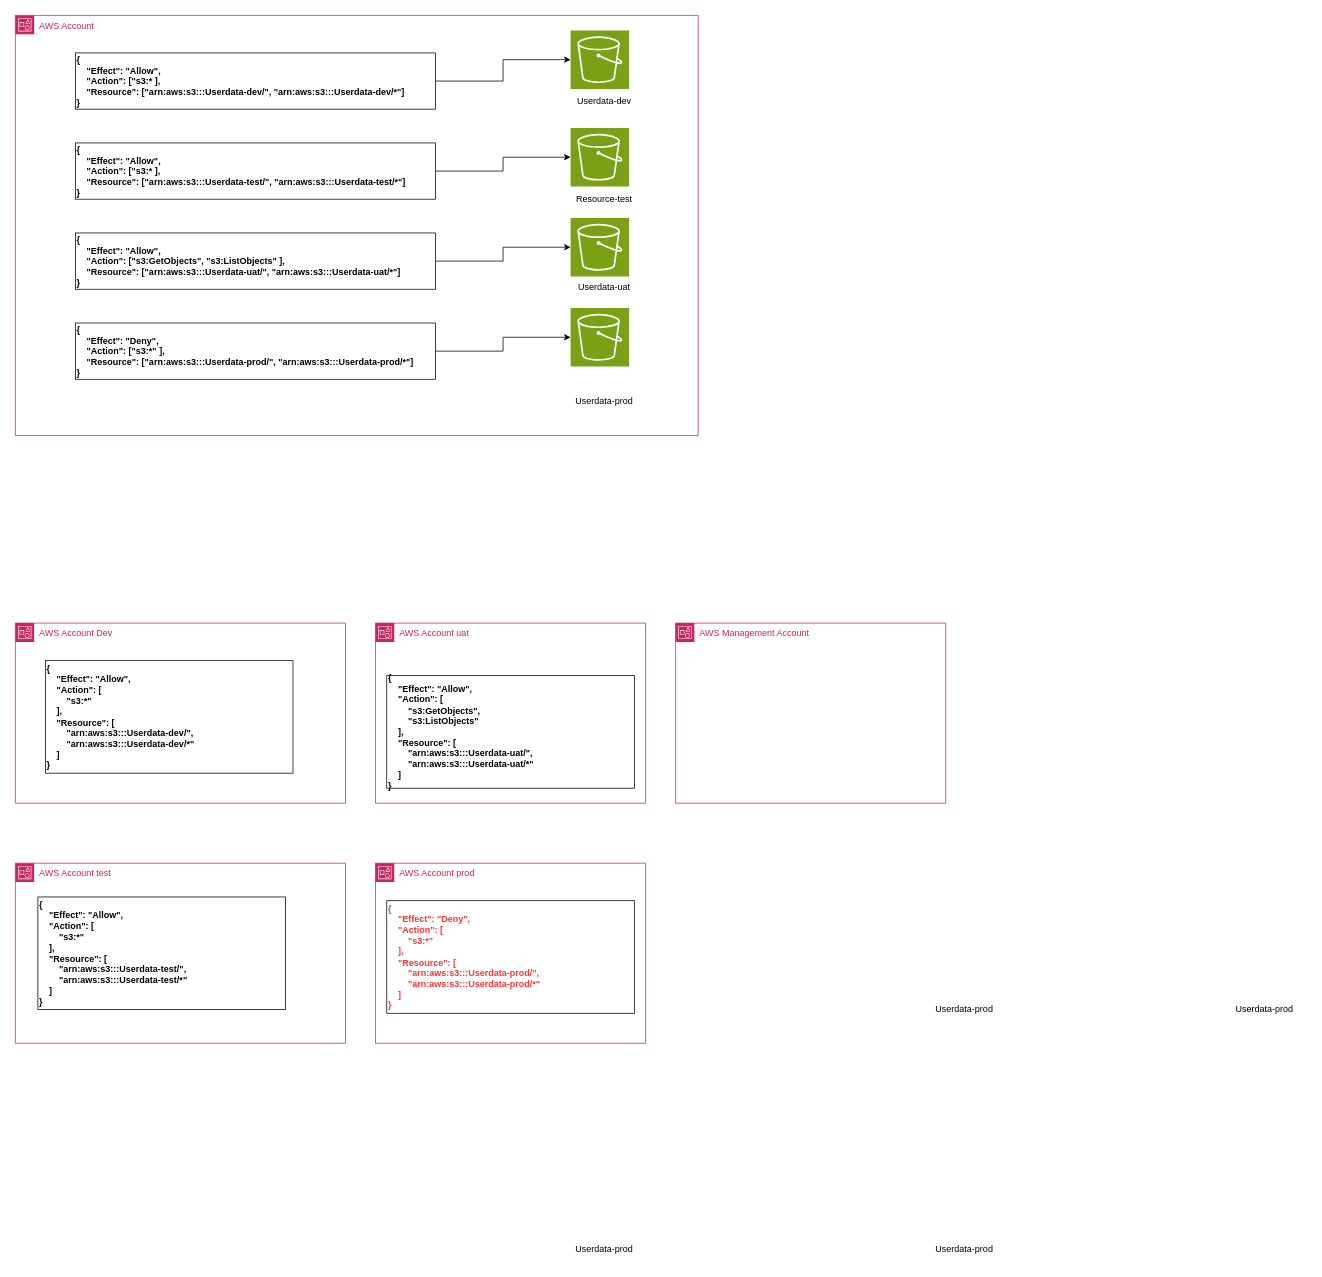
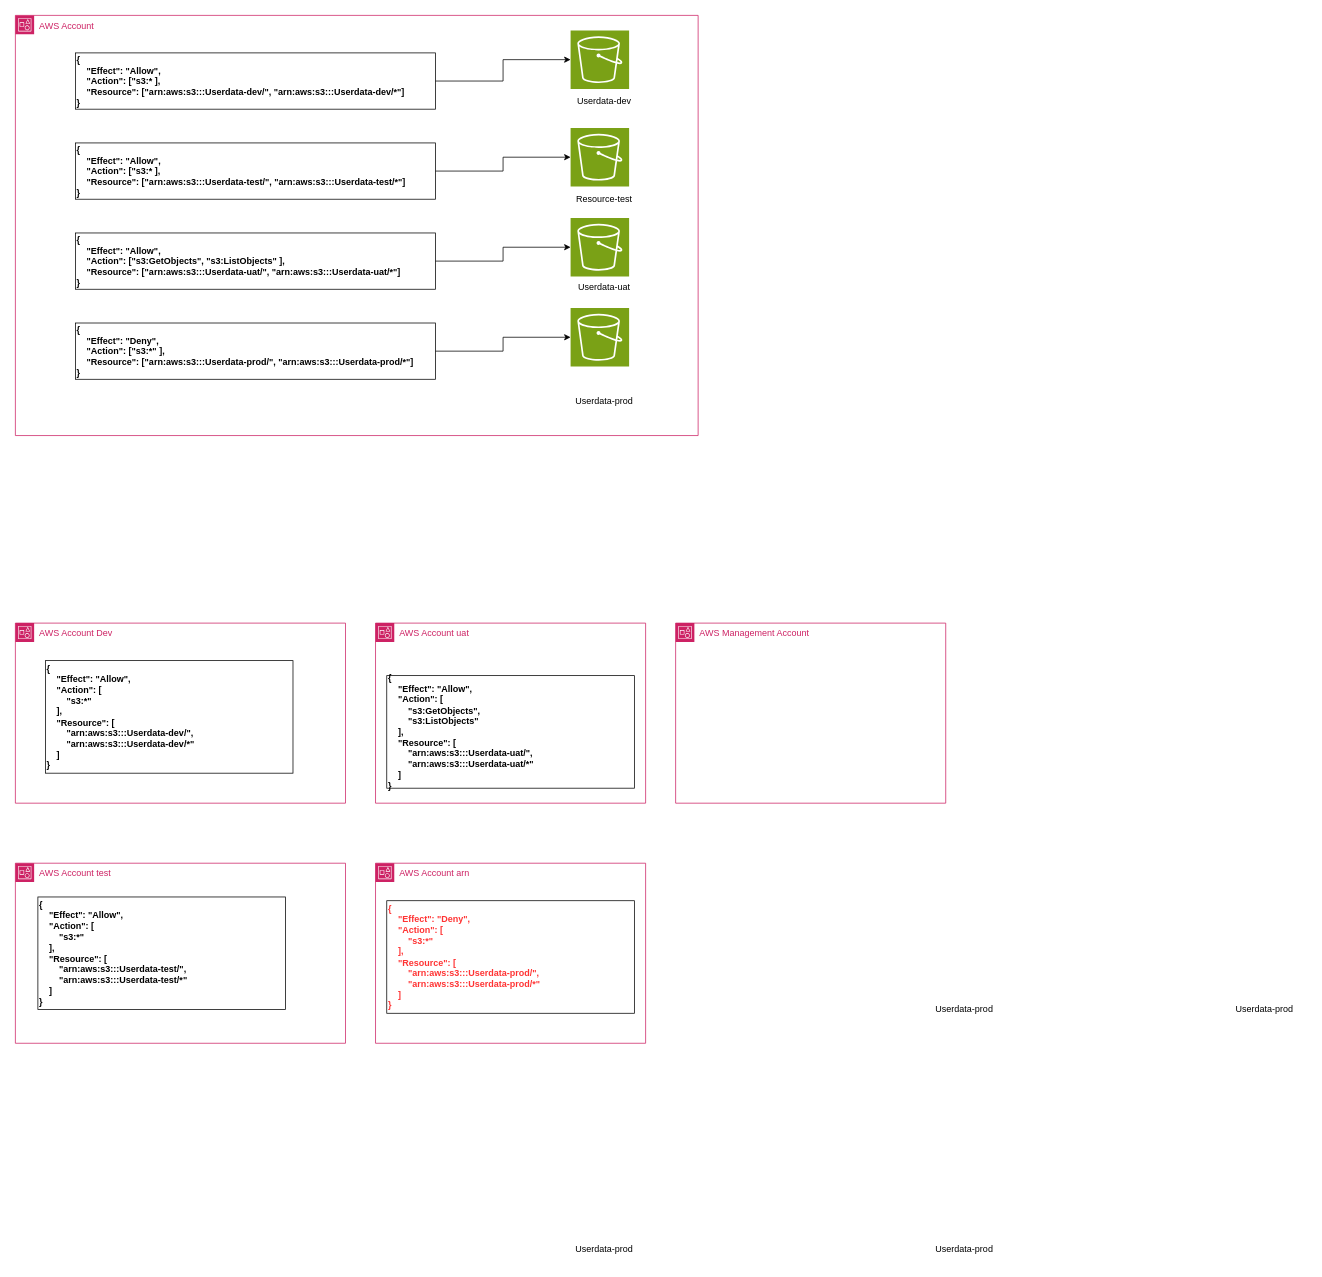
(437, 874) -> (435, 874)
